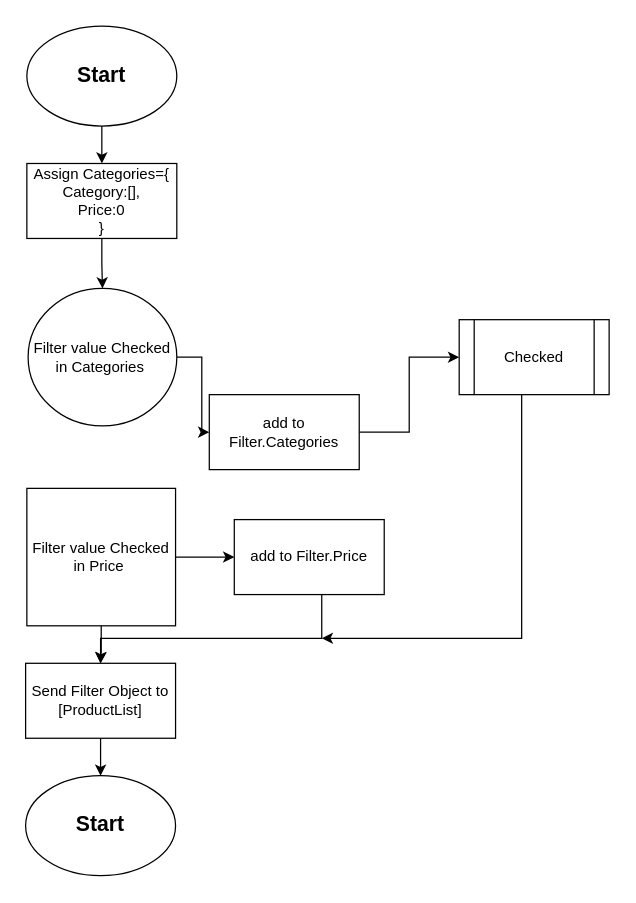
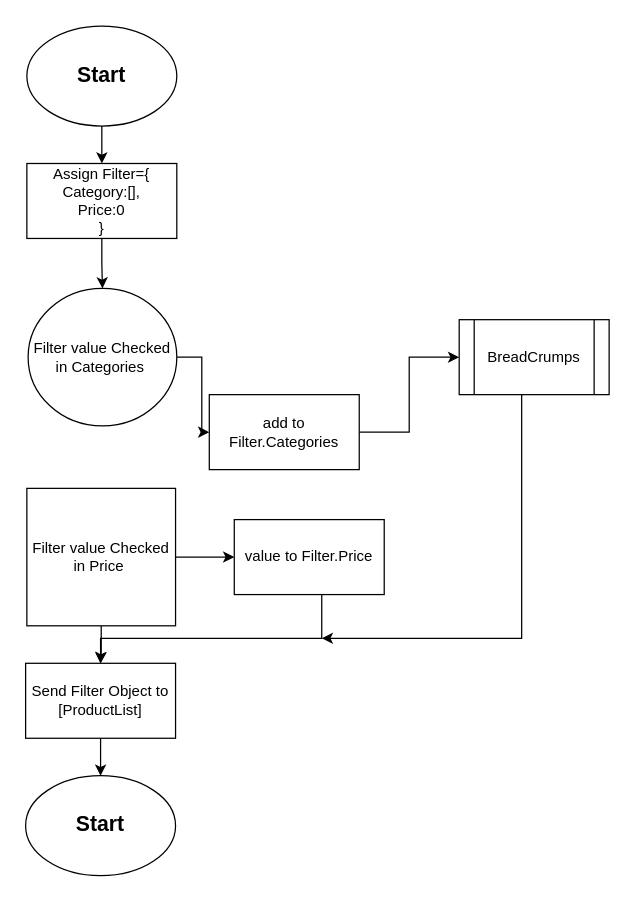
(102, 201) -> (102, 201)
(534, 357) -> (534, 357)
(309, 557) -> (309, 557)
